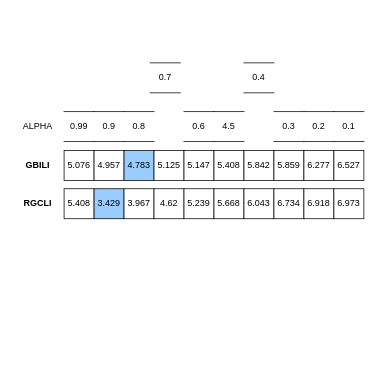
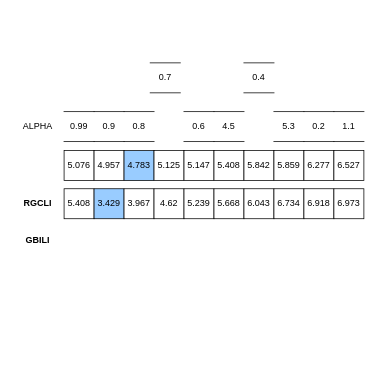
(289, 126) -> (289, 126)
(349, 126) -> (349, 126)
(38, 165) -> (38, 240)
